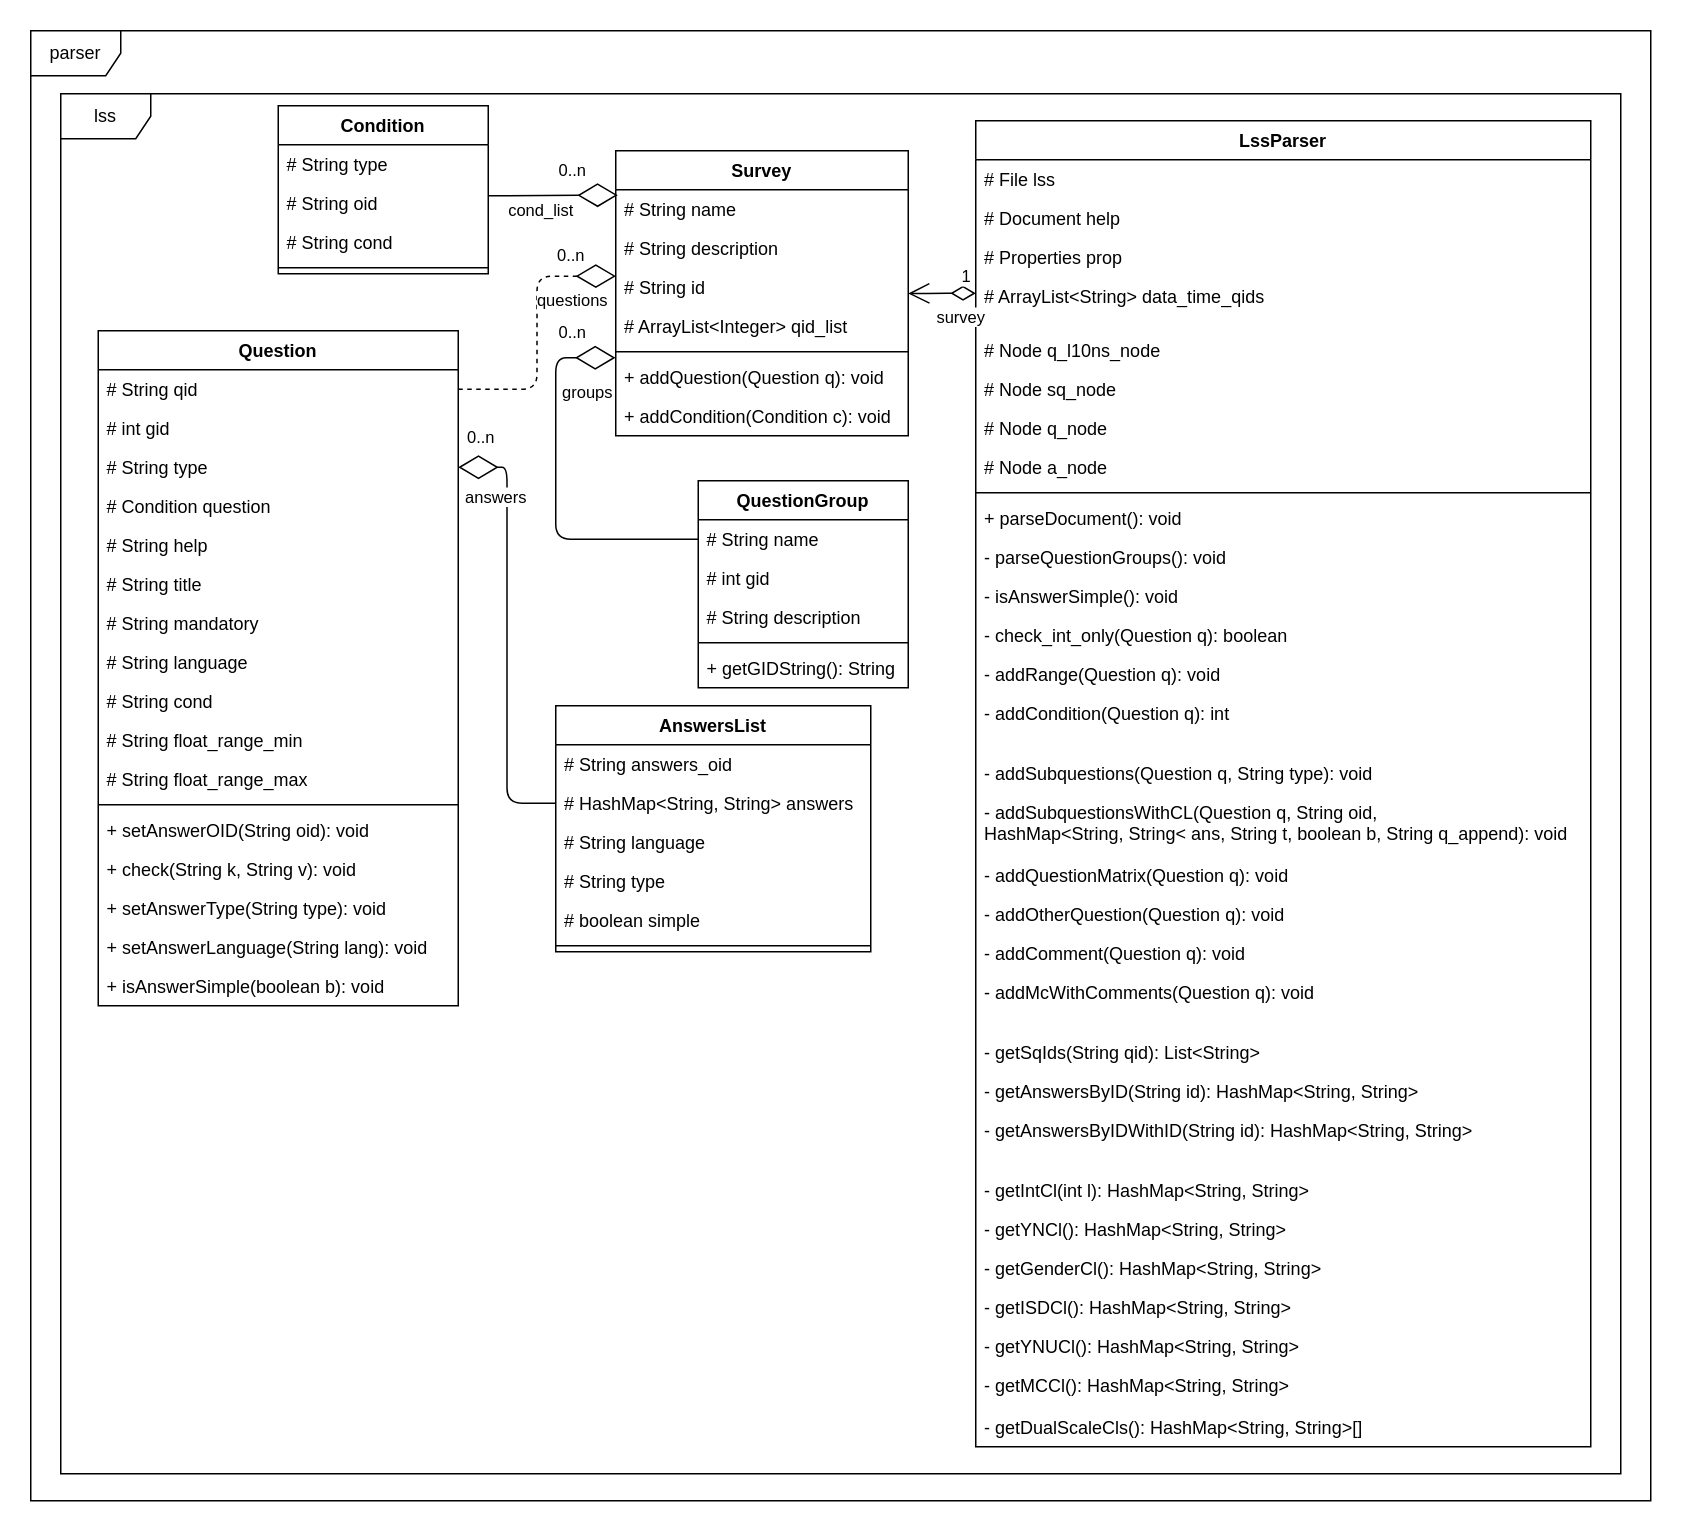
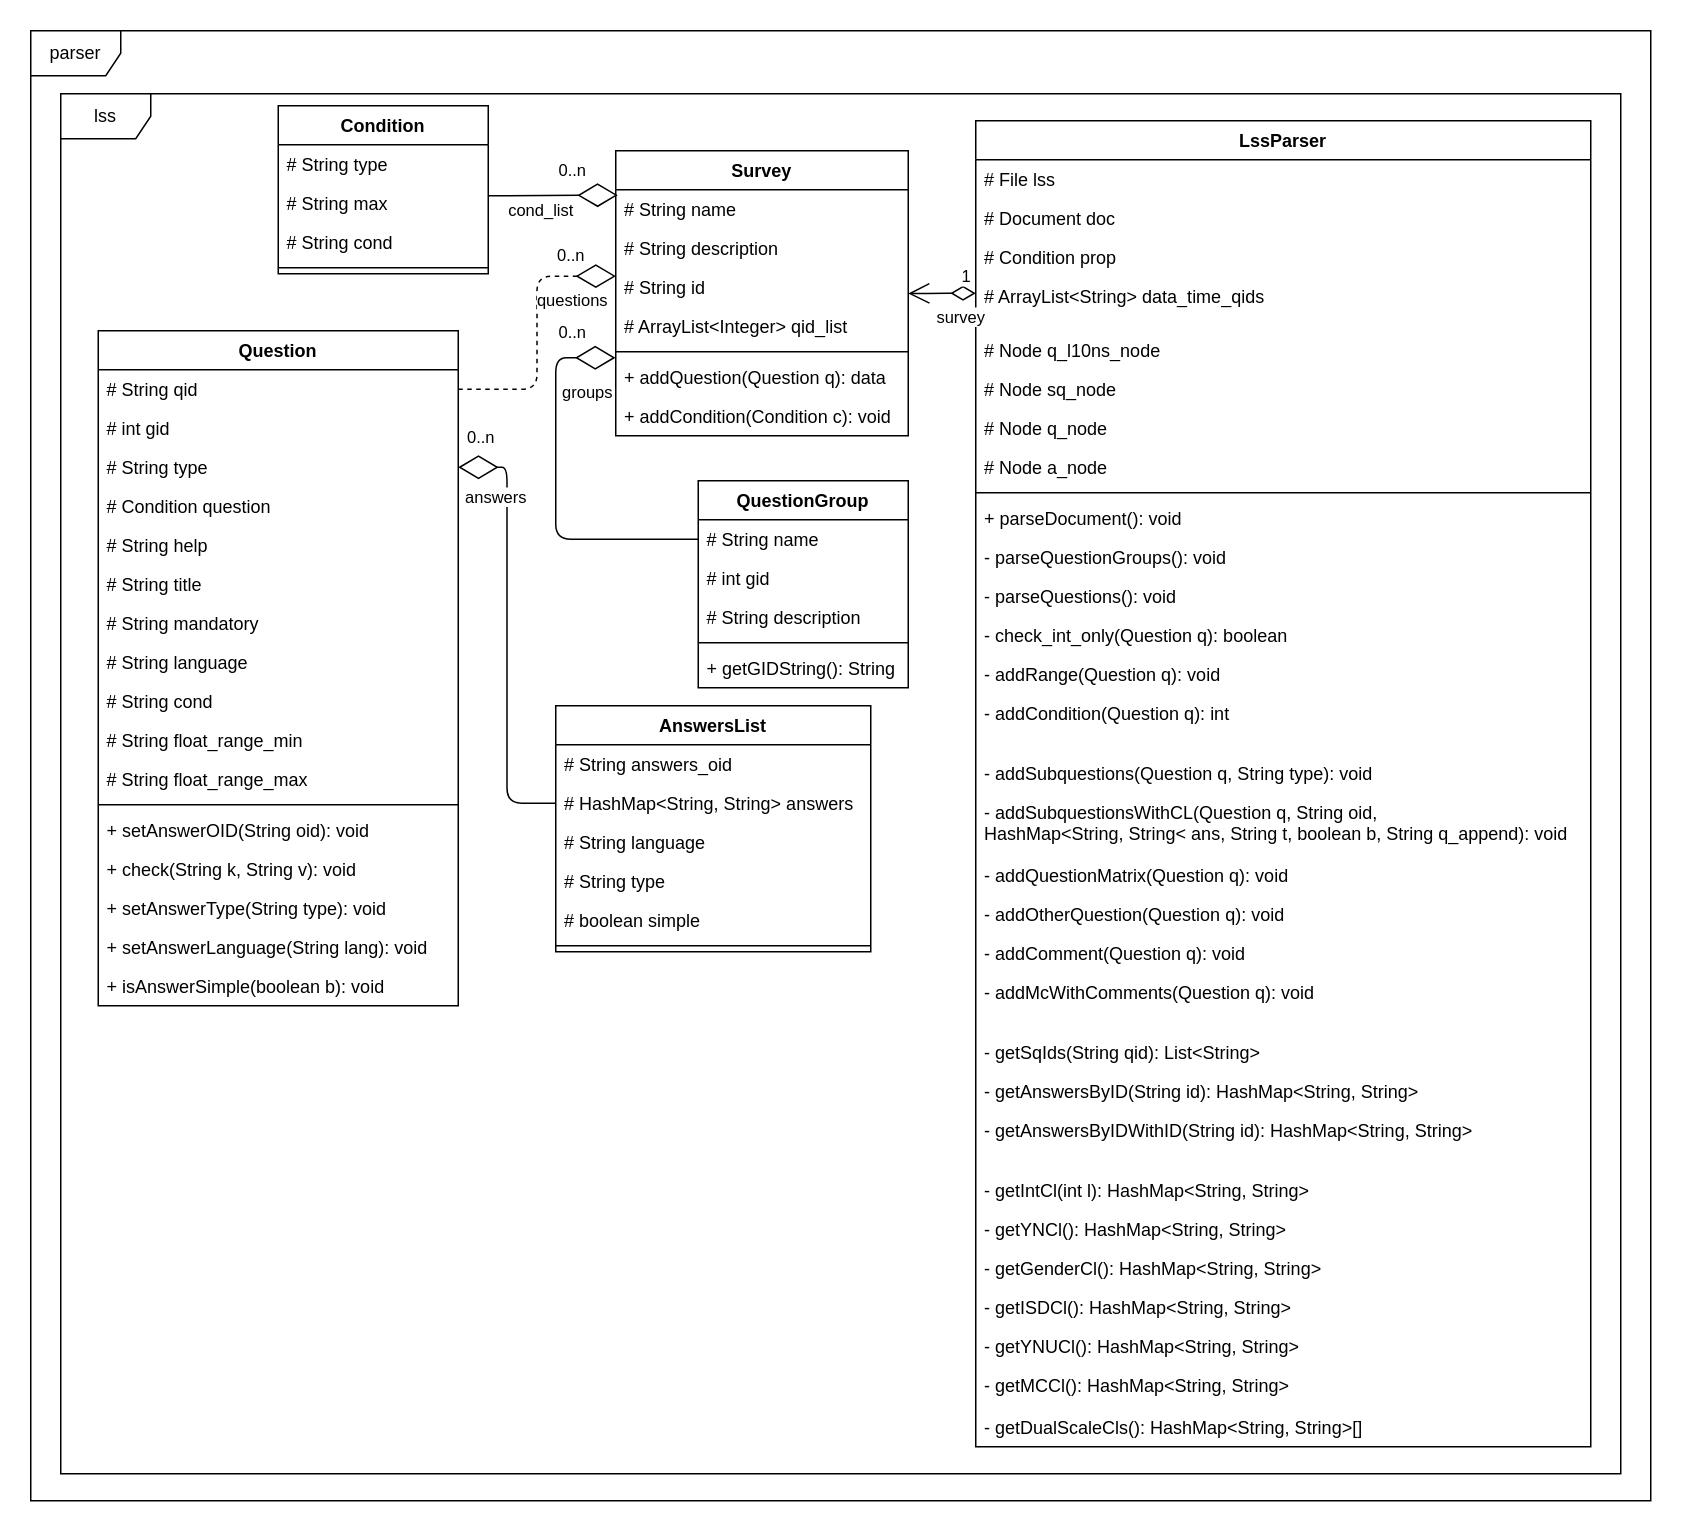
(338, 204) -> (340, 204)
(1053, 219) -> (1050, 219)
(1063, 258) -> (1055, 258)
(764, 378) -> (766, 378)
(1089, 597) -> (1093, 597)
